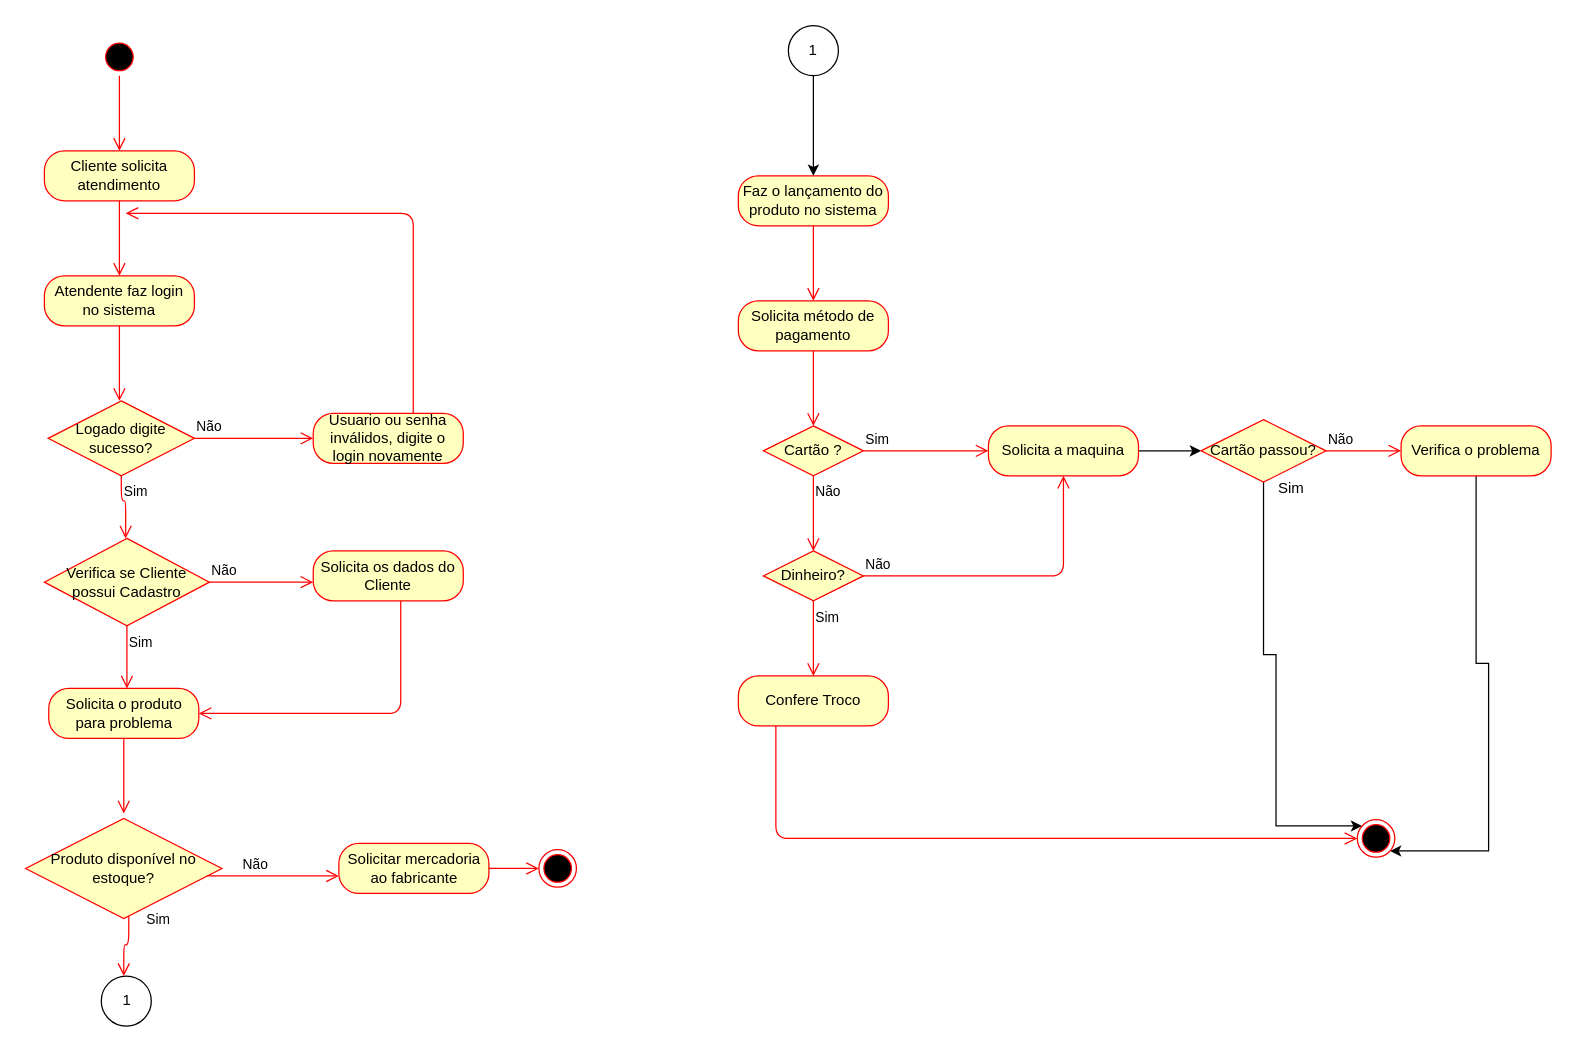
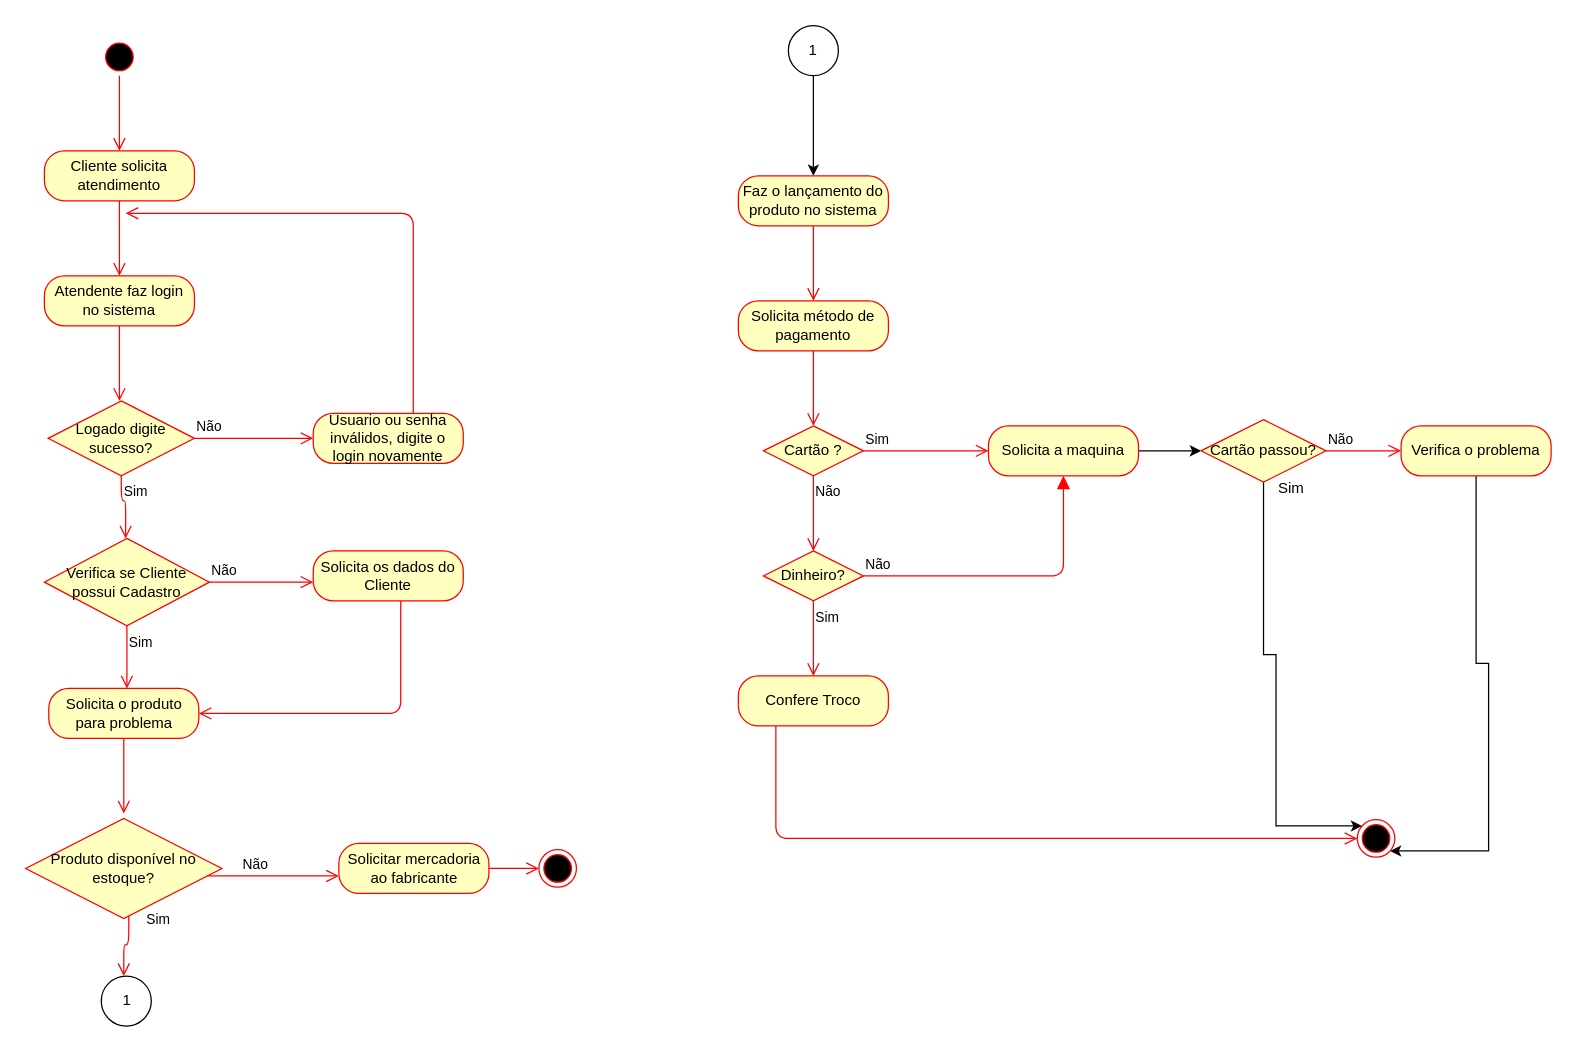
(1063, 484) -> (1063, 489)
